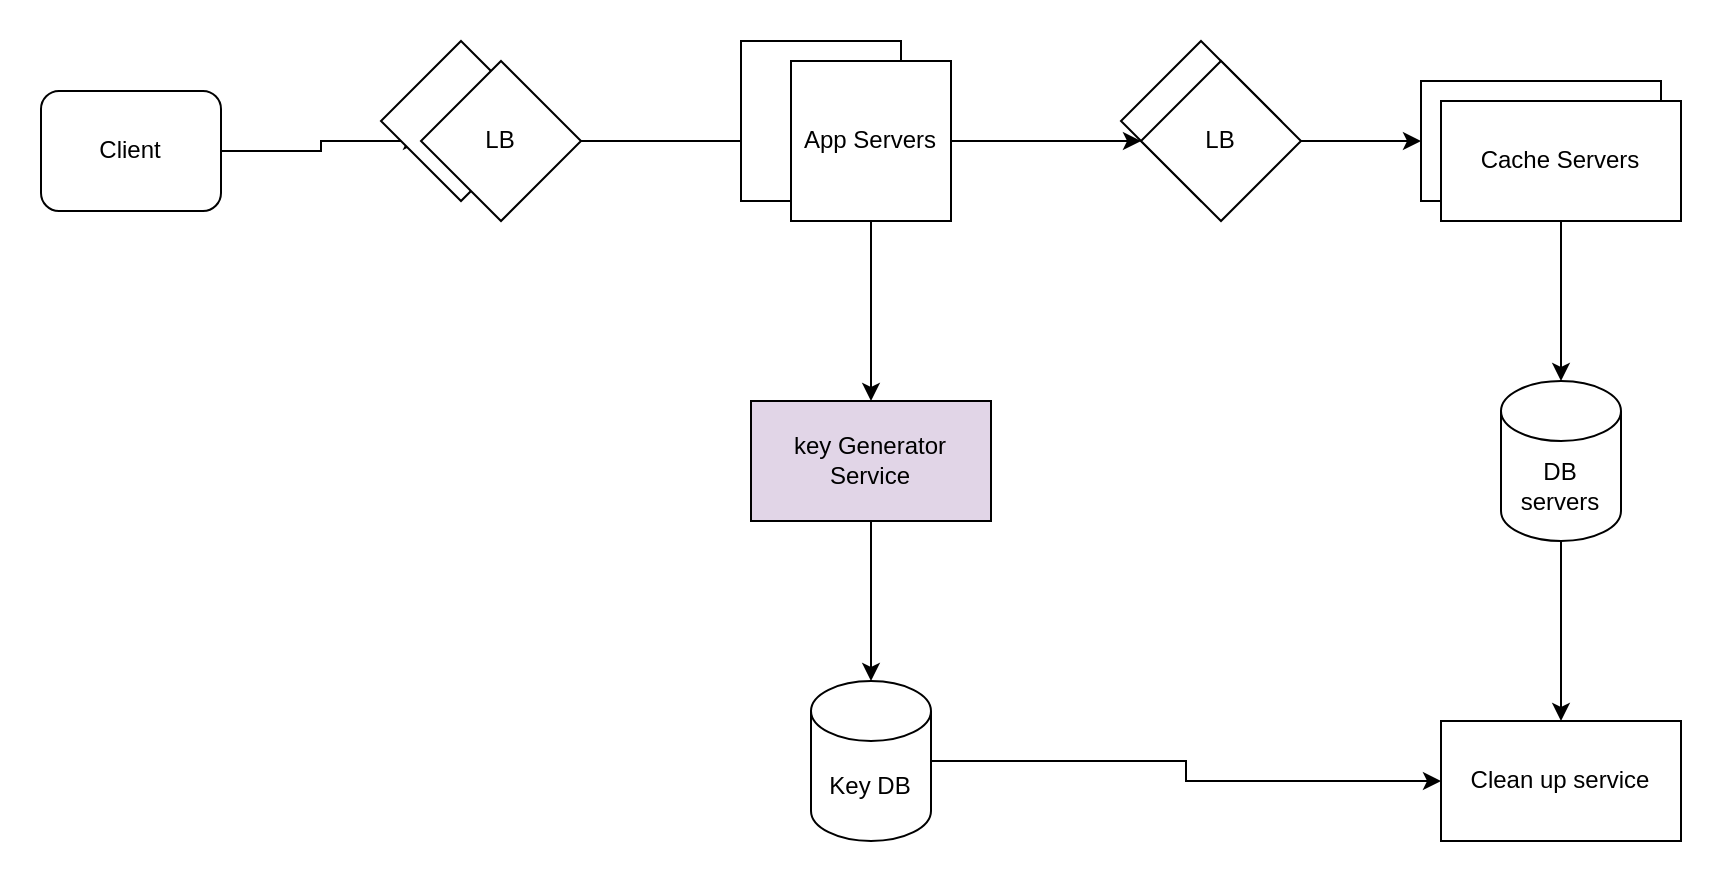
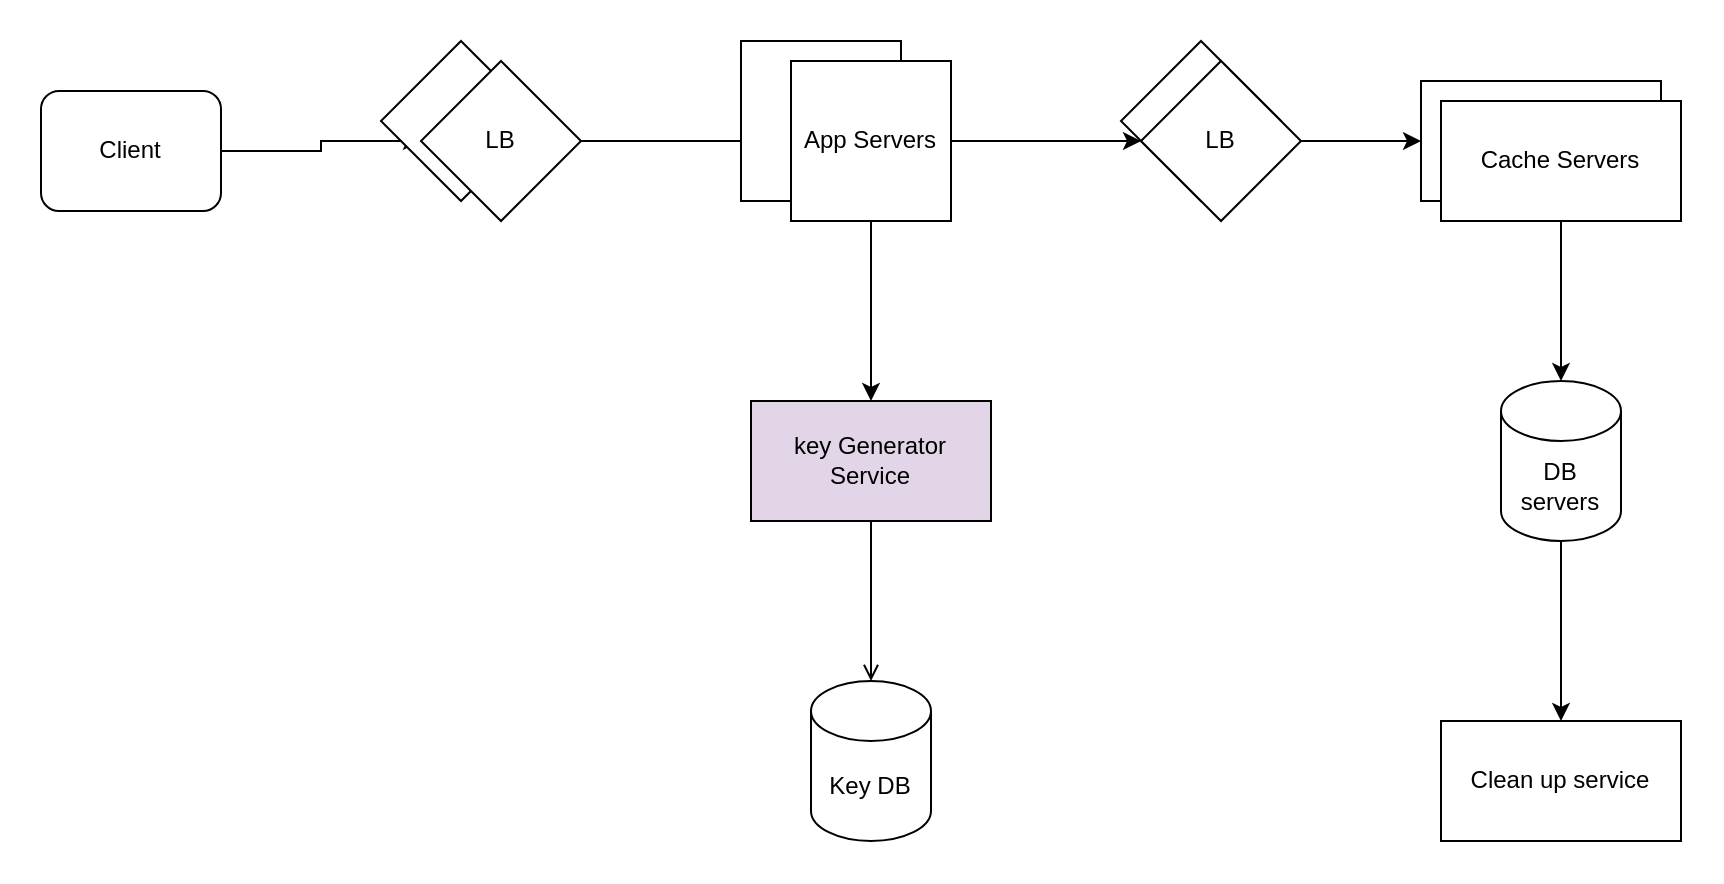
(871, 666) -> (871, 668)
(1186, 764) -> none
